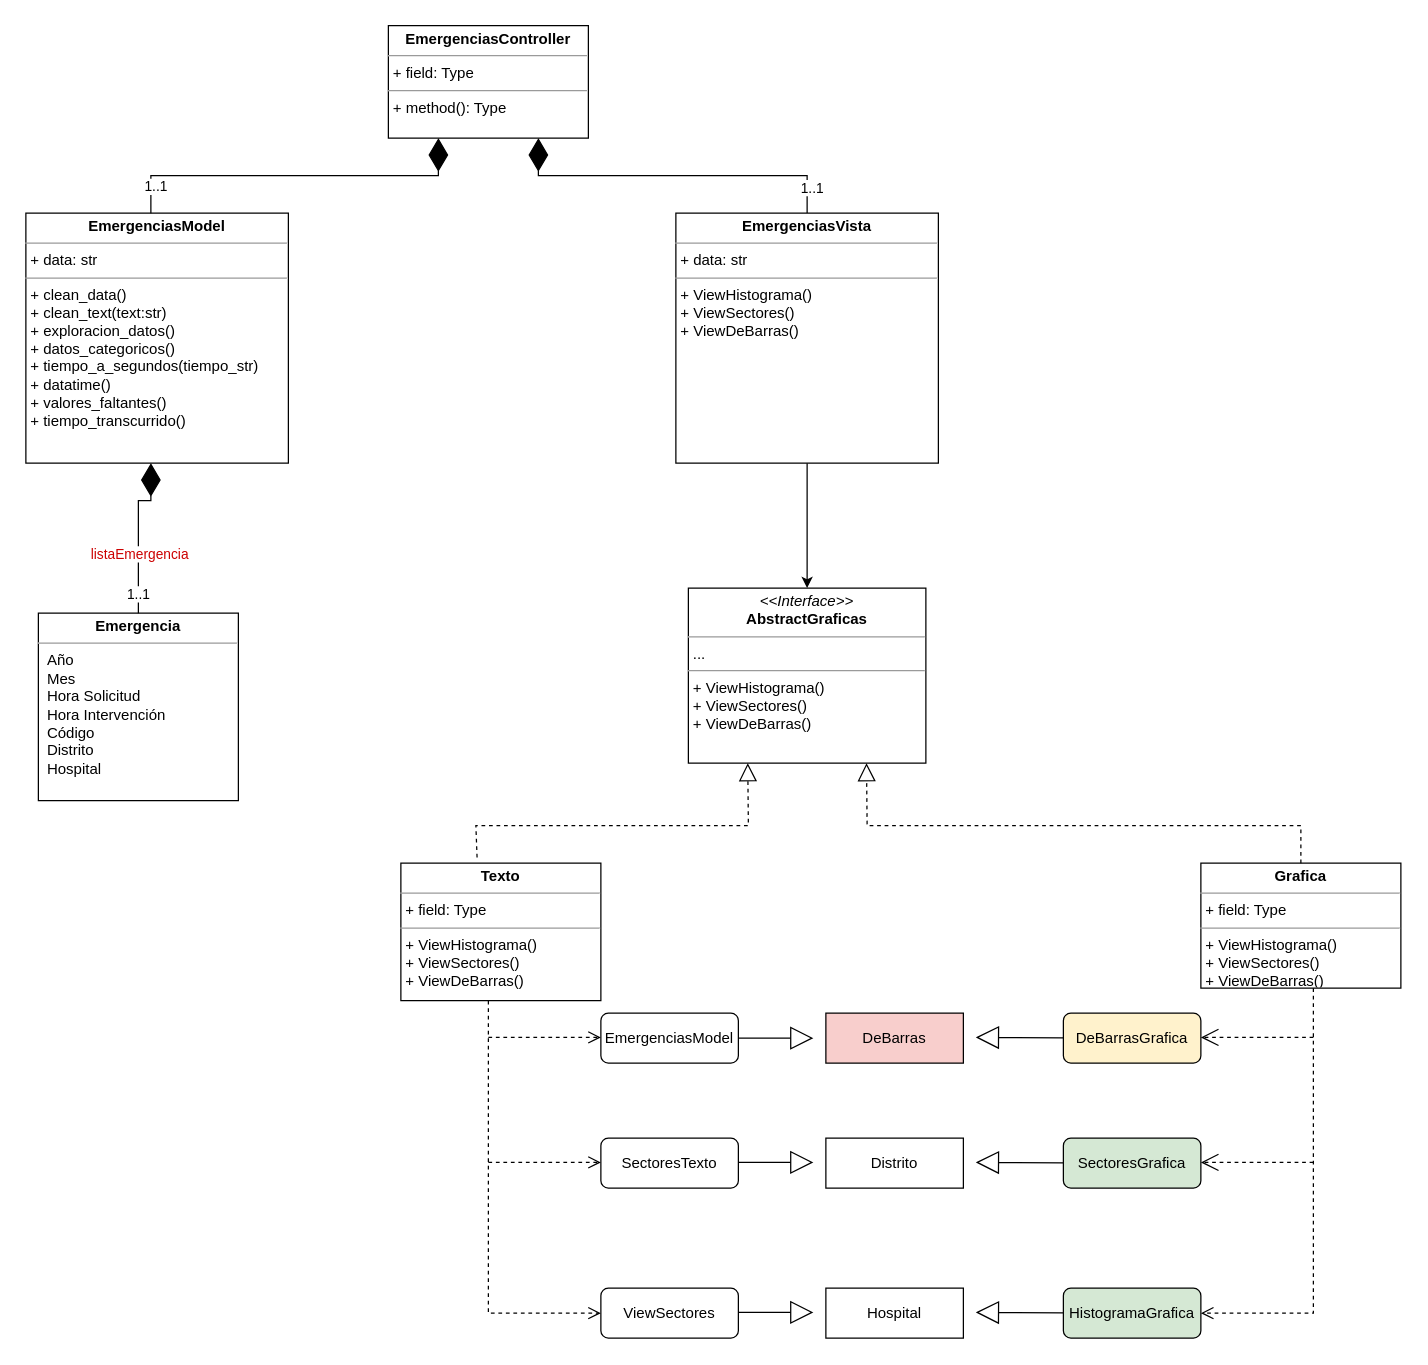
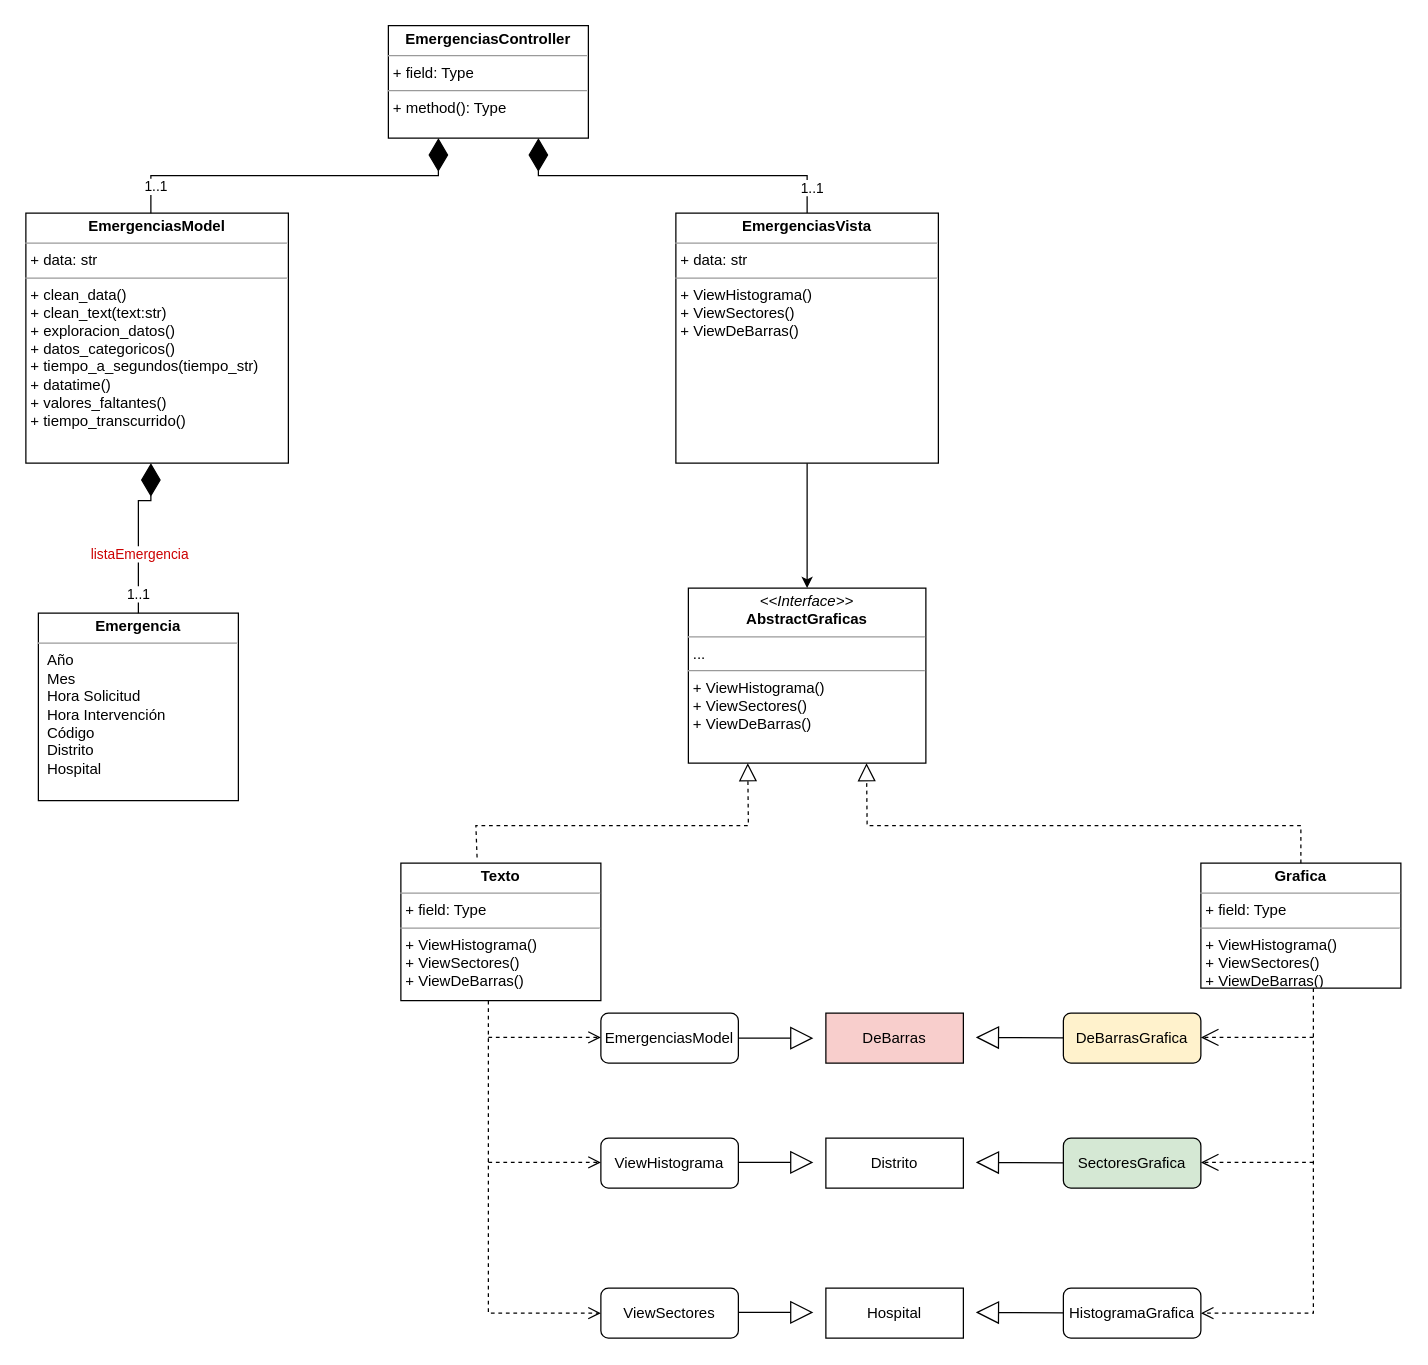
(669, 1163) -> (669, 1163)
(1132, 1313) -> (1132, 1313)
